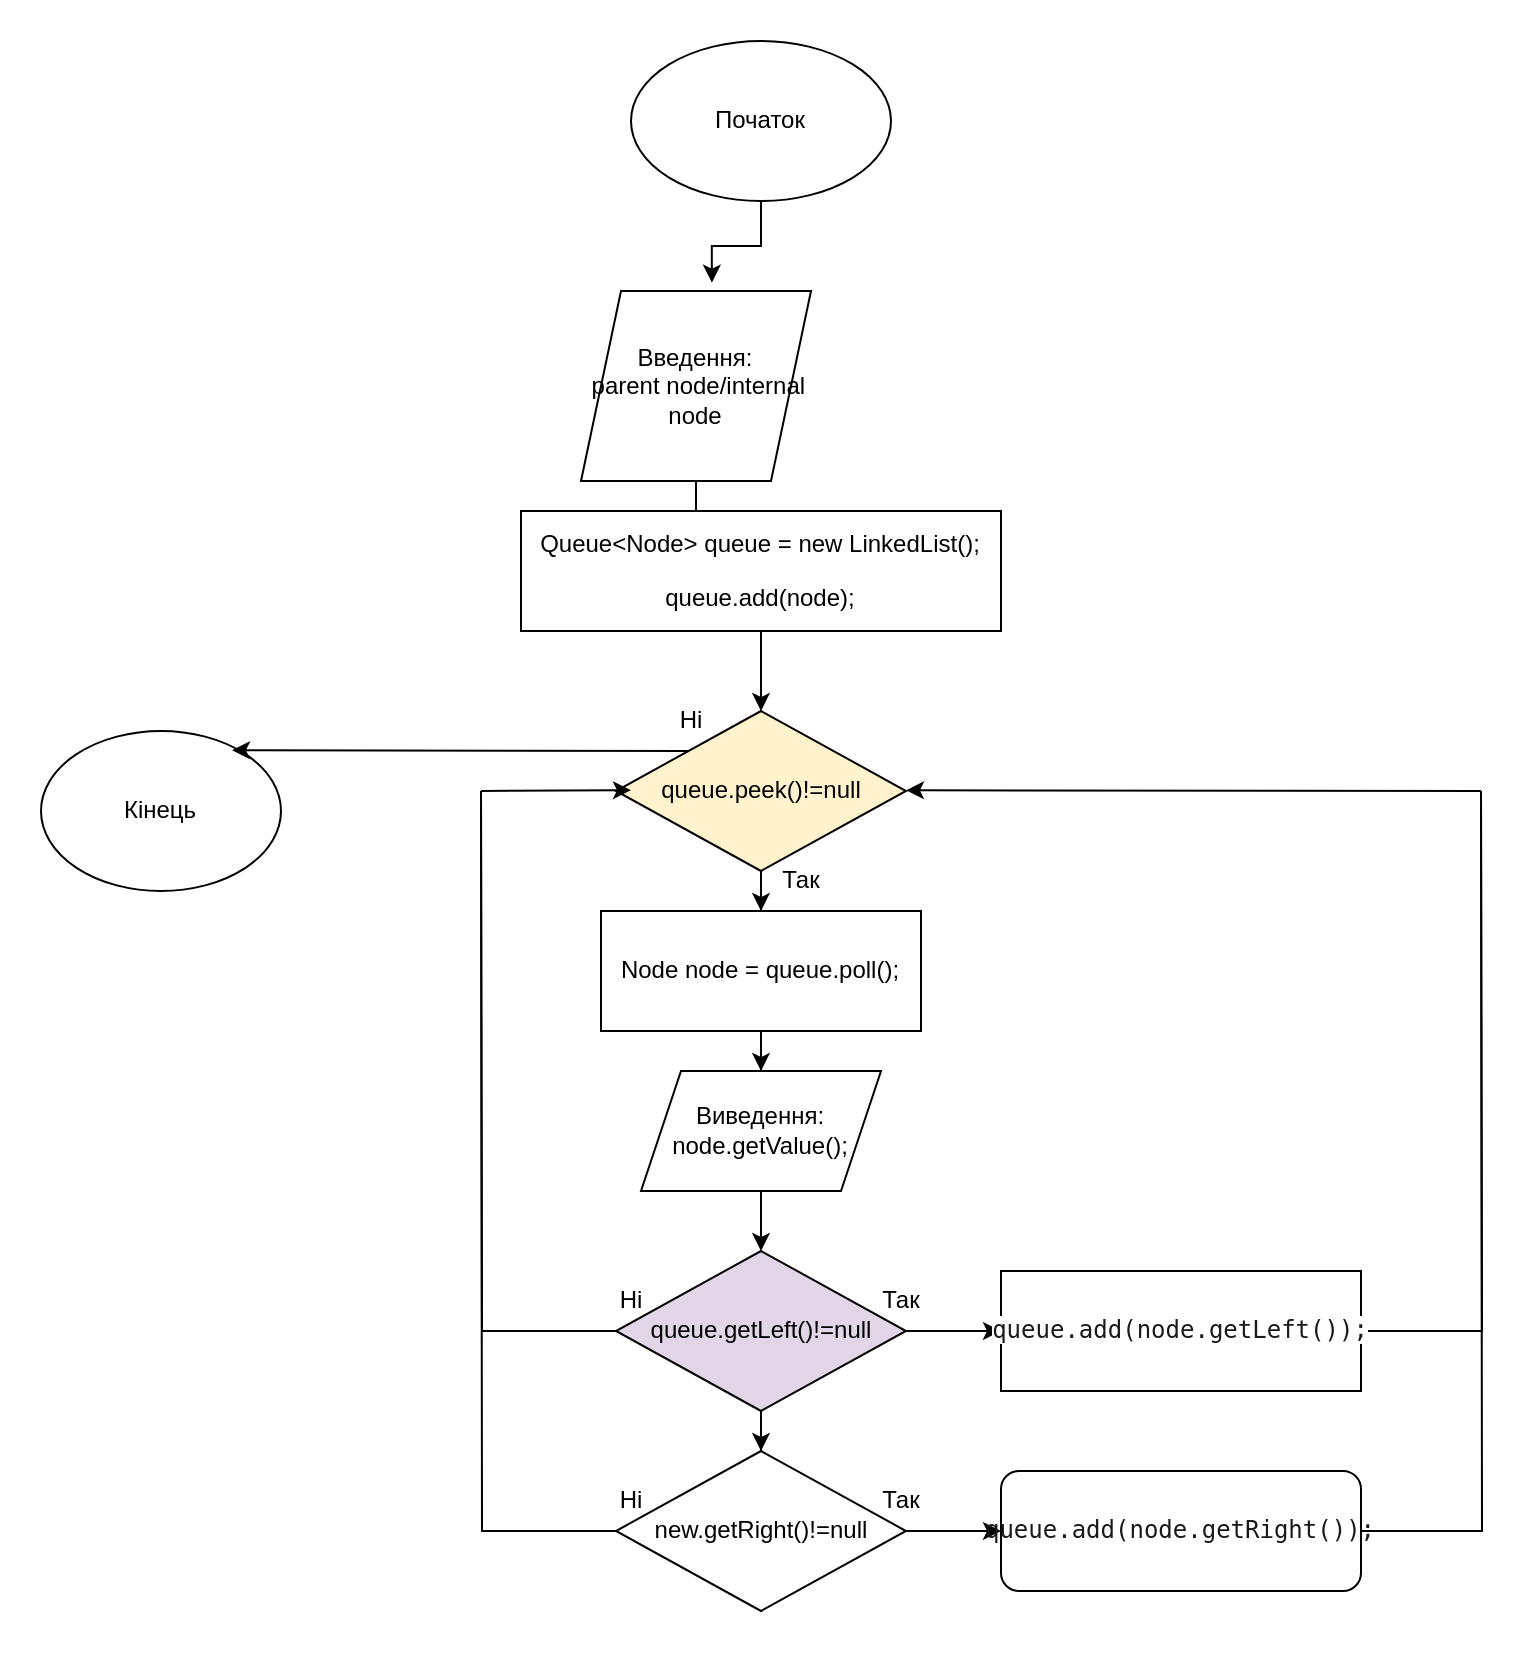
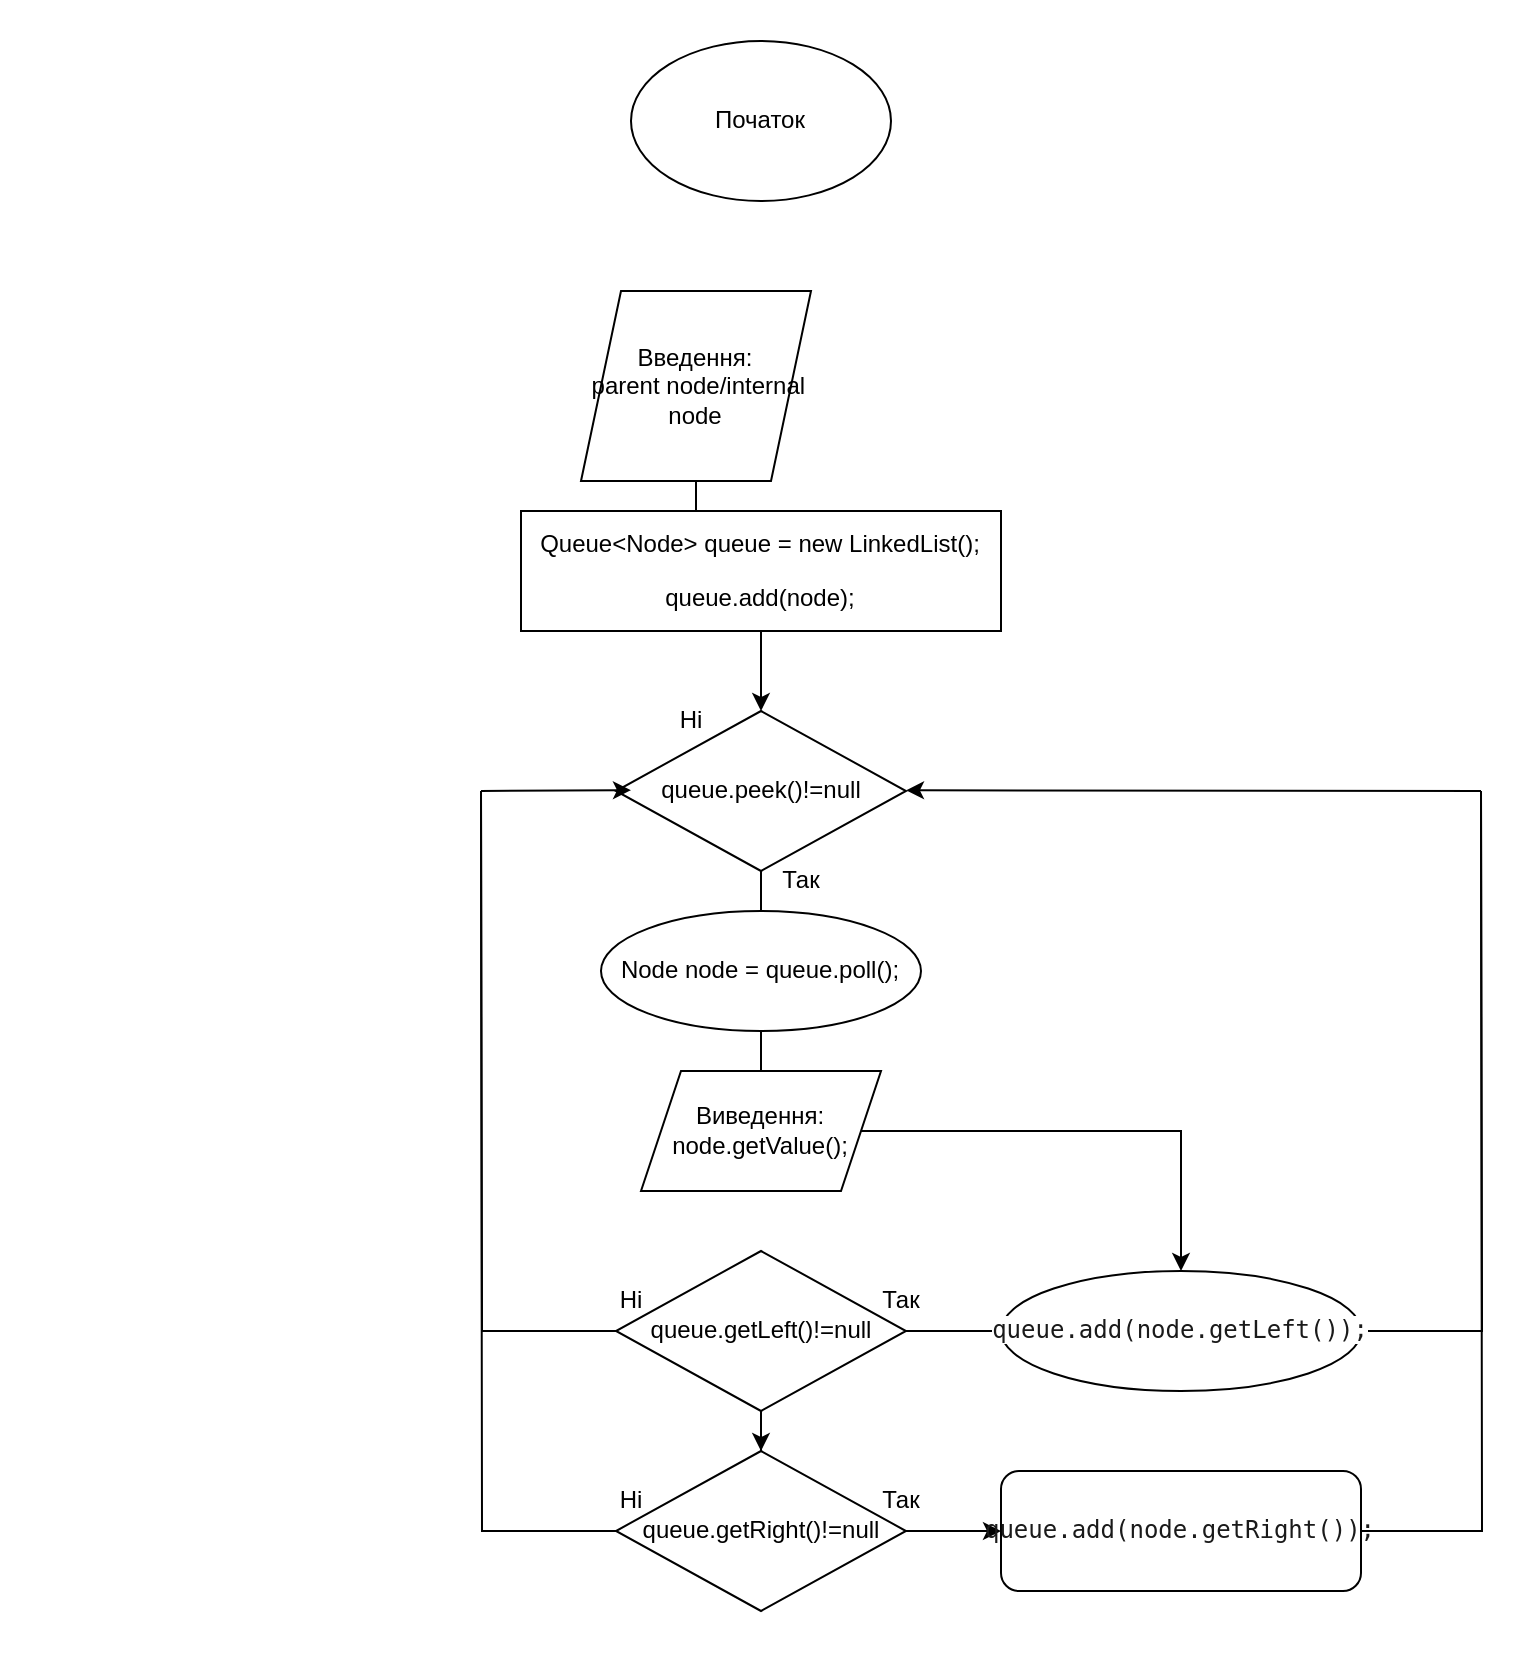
(748, 246) -> none
(467, 751) -> none
(761, 791) -> (761, 791)
(161, 811) -> none
(761, 896) -> (761, 901)
(761, 971) -> (761, 971)
(761, 1056) -> (761, 1061)
(761, 1228) -> (1084, 1131)
(761, 1331) -> (761, 1331)
(986, 1331) -> (988, 1331)
(1181, 1331) -> (1181, 1331)
(762, 1531) -> (762, 1531)
